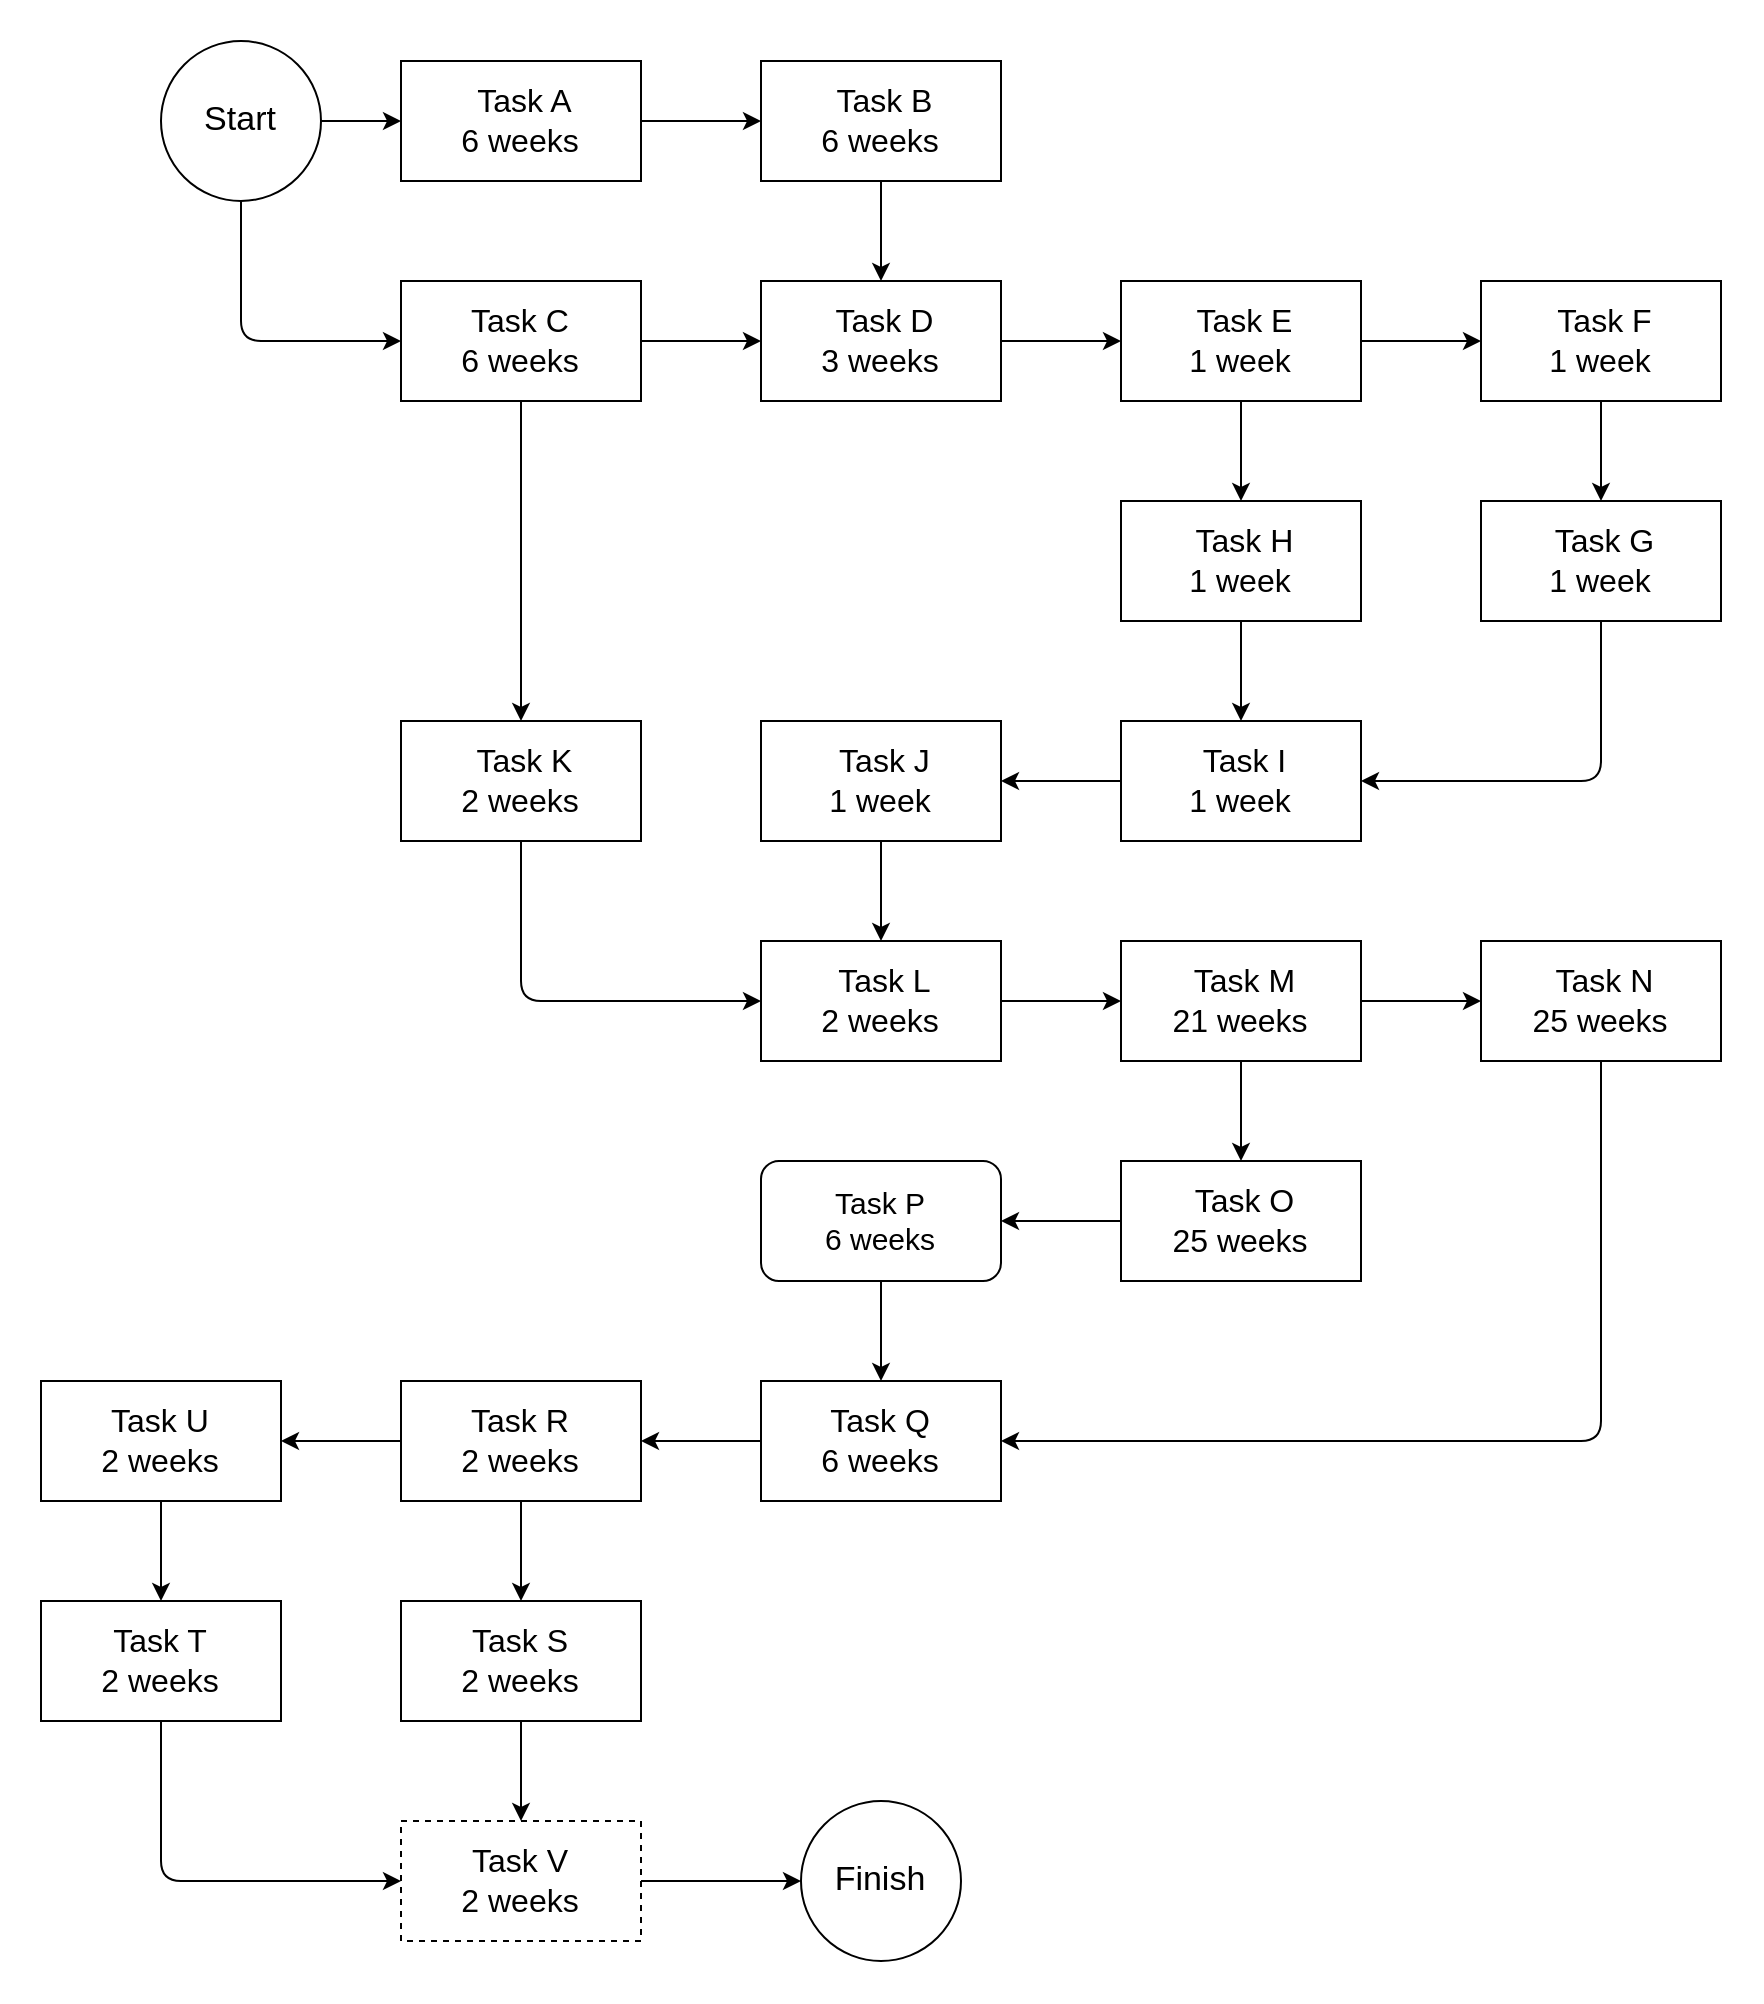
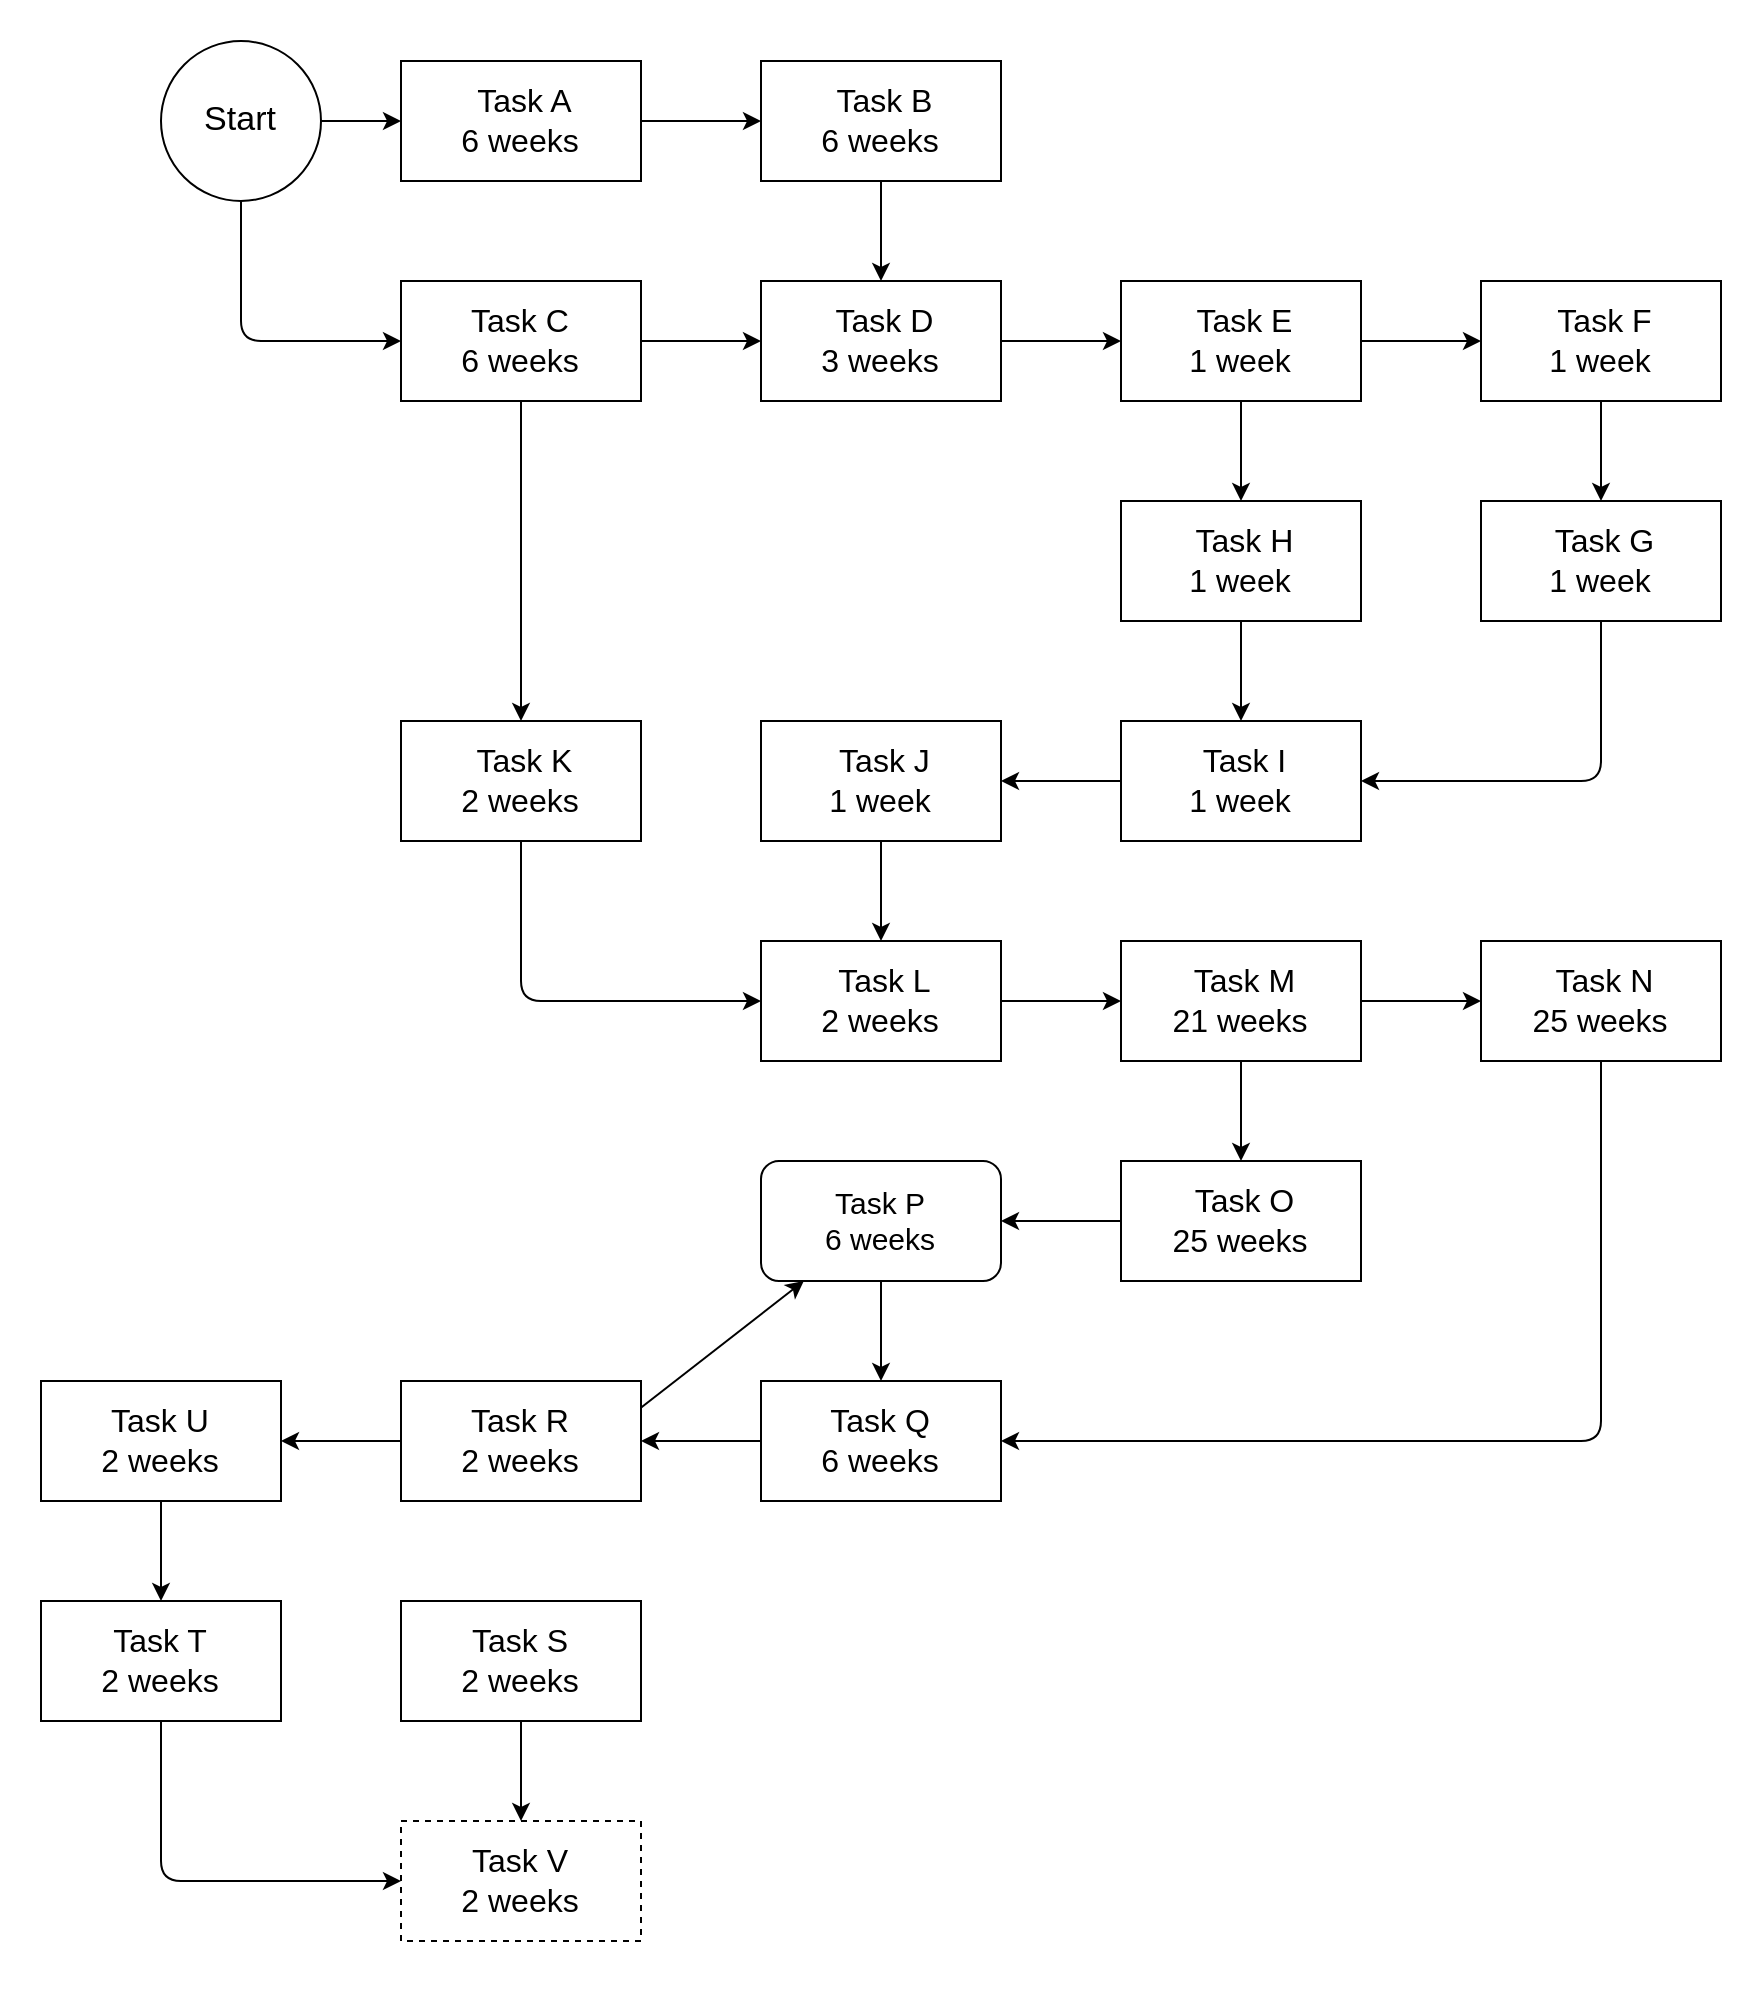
(521, 1544) -> (716, 1349)
(714, 1881) -> none
(881, 1881) -> none
